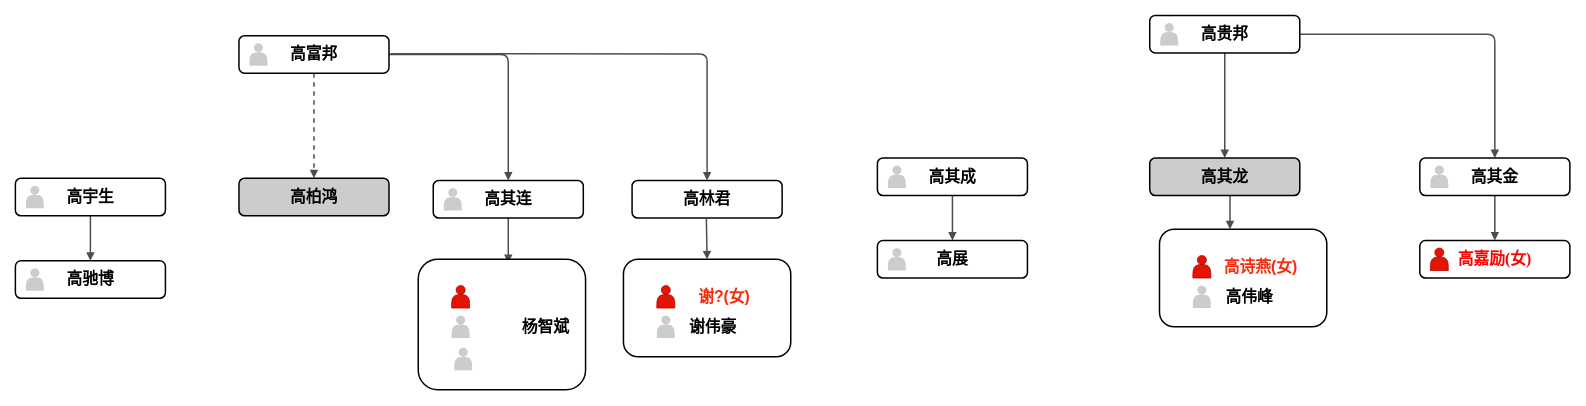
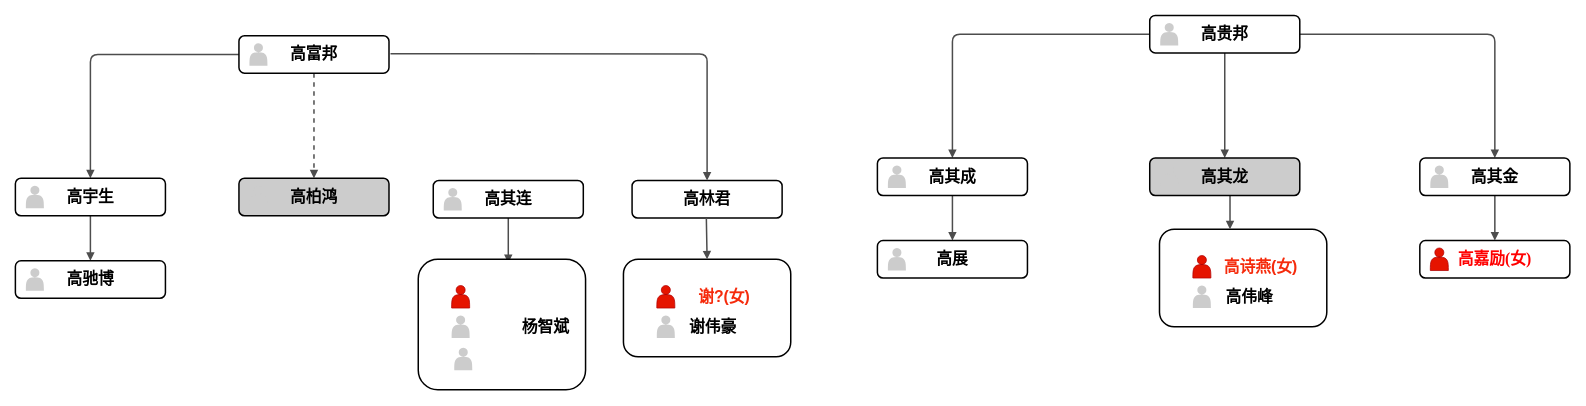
none -> (996, 34)
none -> (110, 54)
(508, 113) -> none
